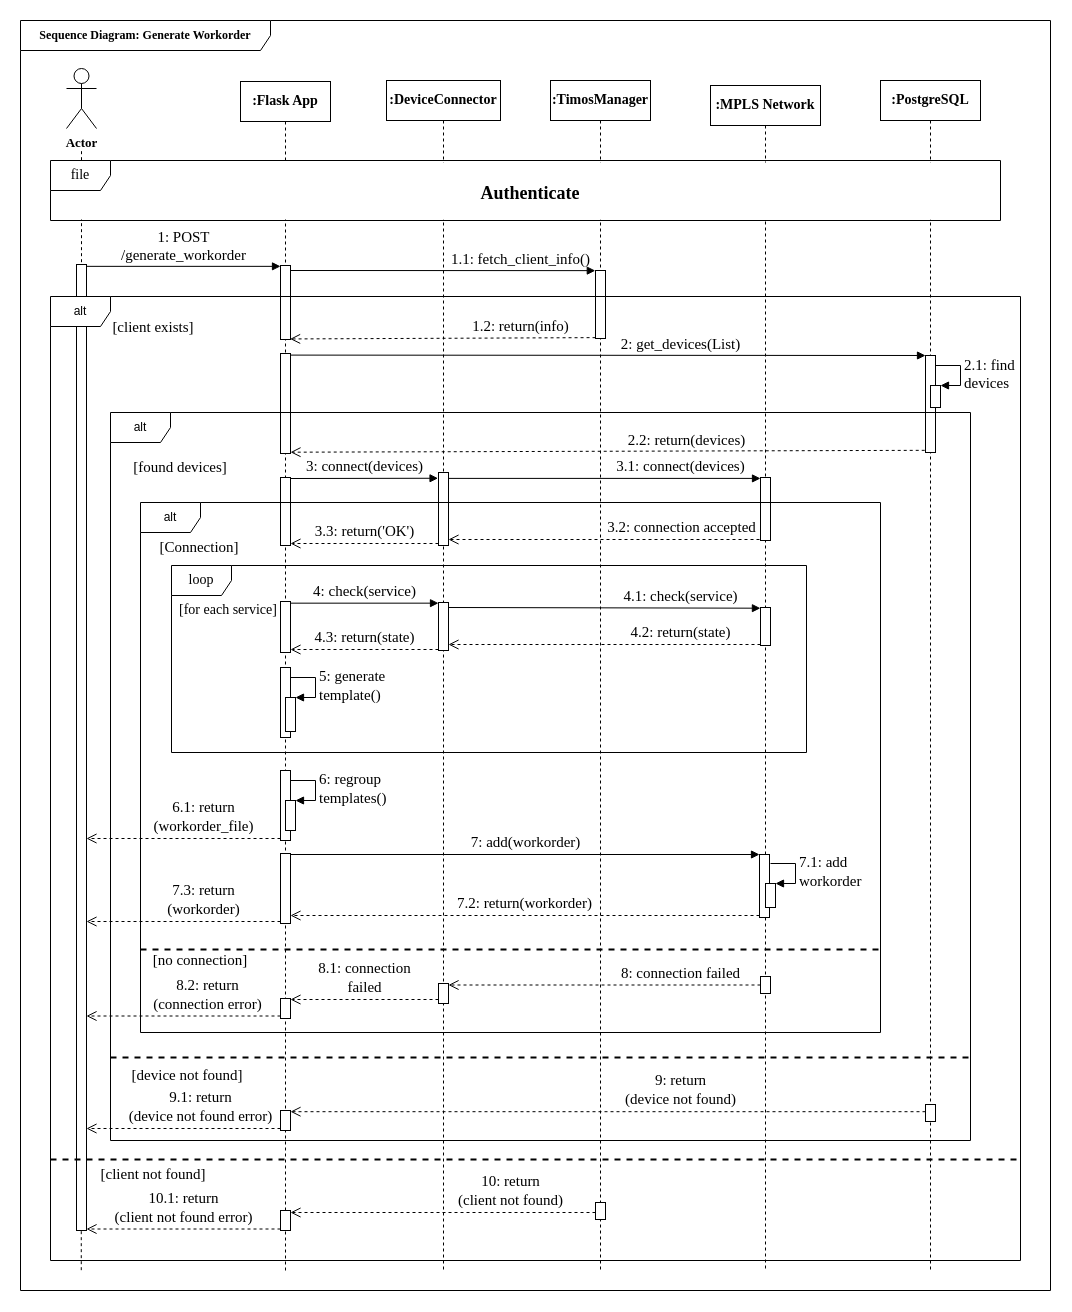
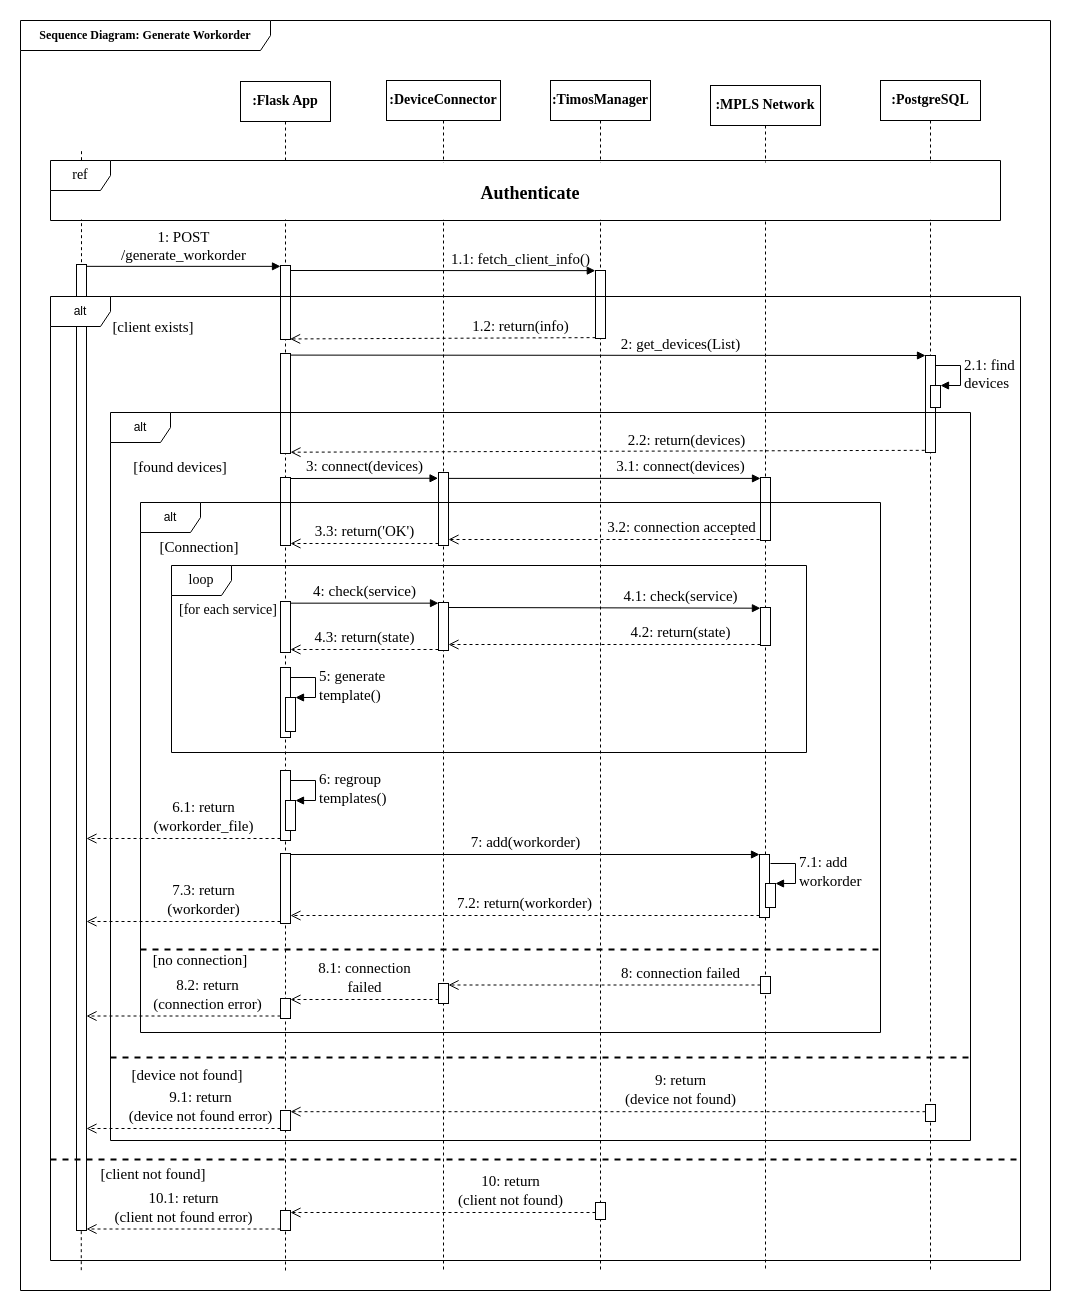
(82, 99) -> none
(81, 176) -> (81, 176)
